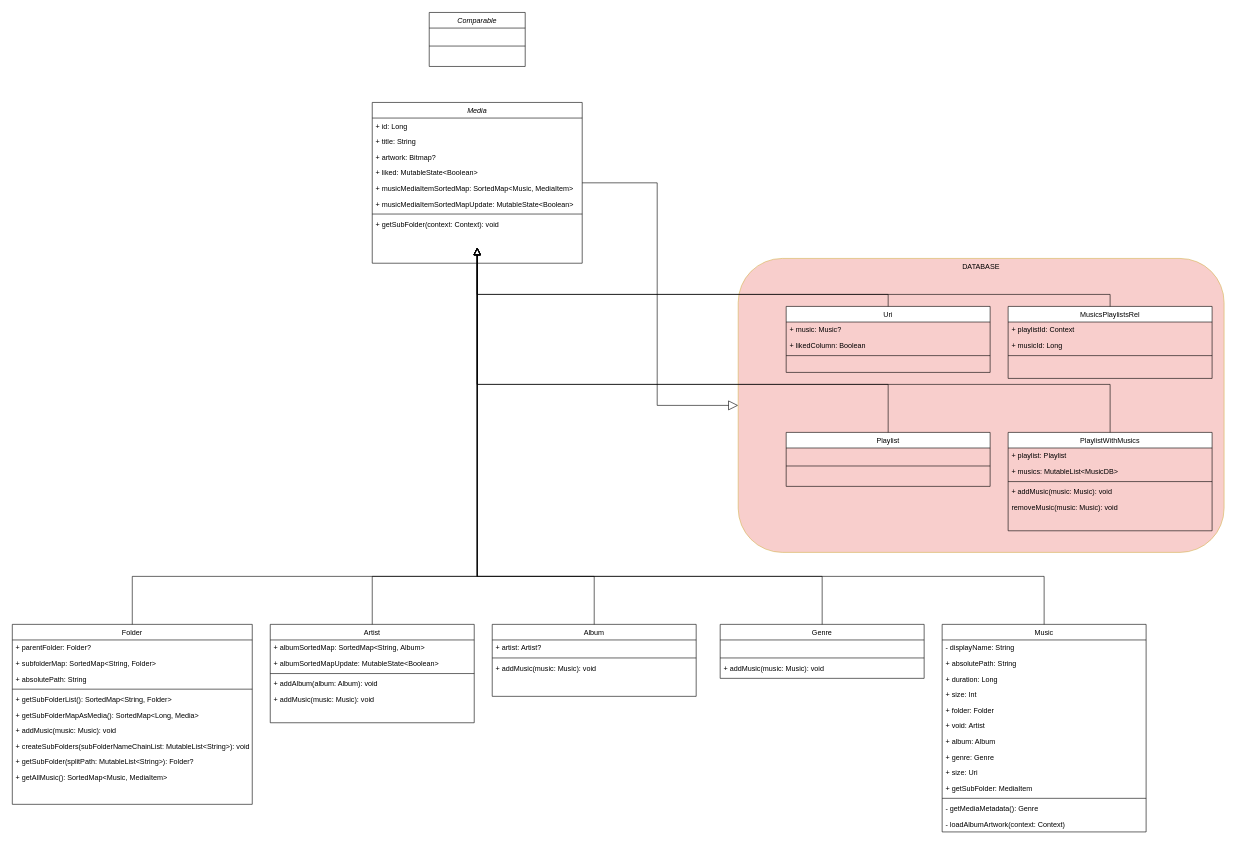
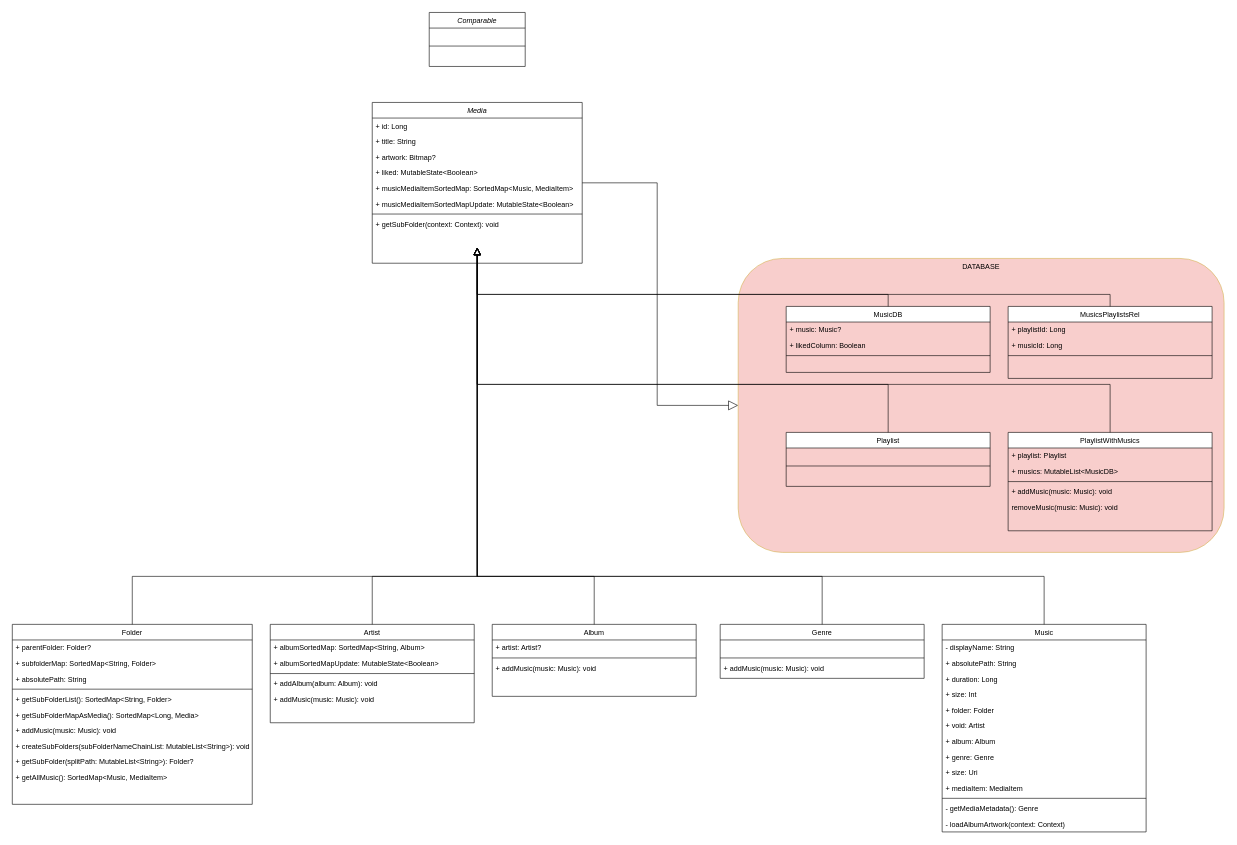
(888, 314) -> (888, 314)
(1049, 330) -> (1043, 330)
(991, 788) -> (985, 788)
